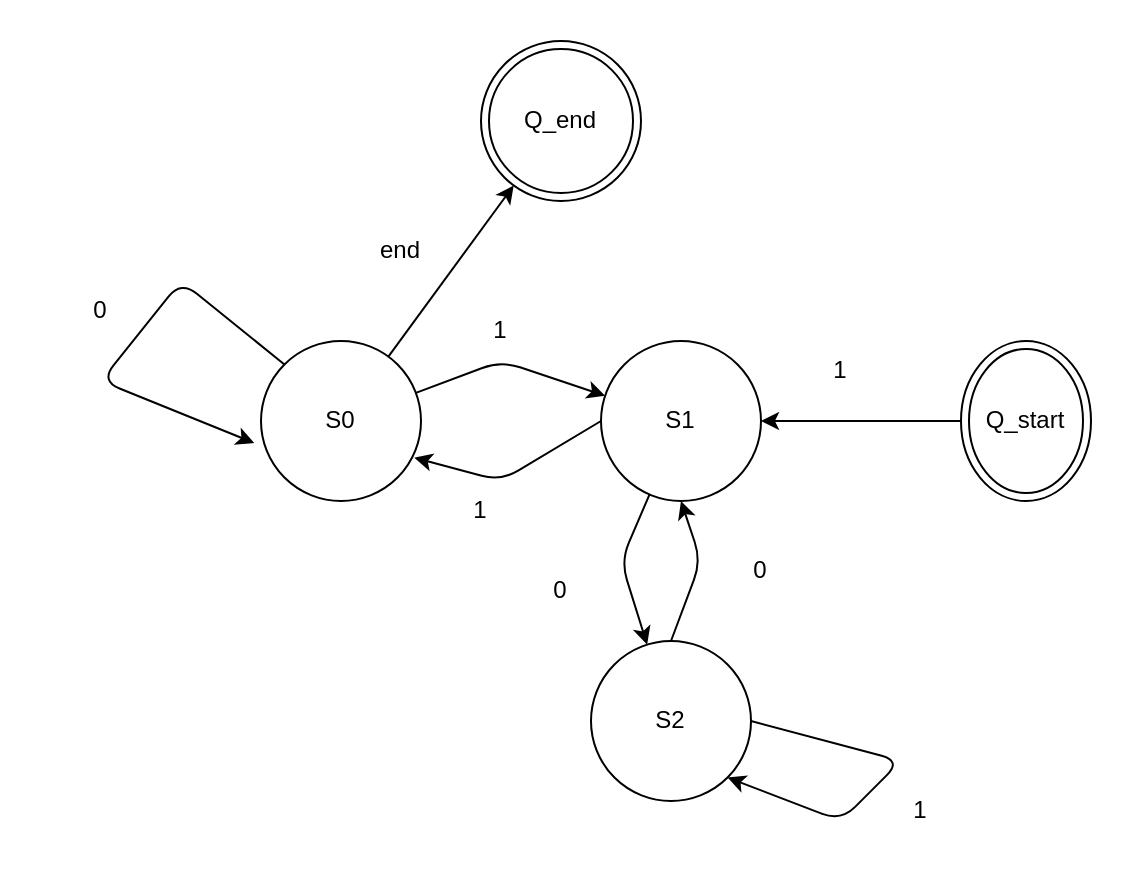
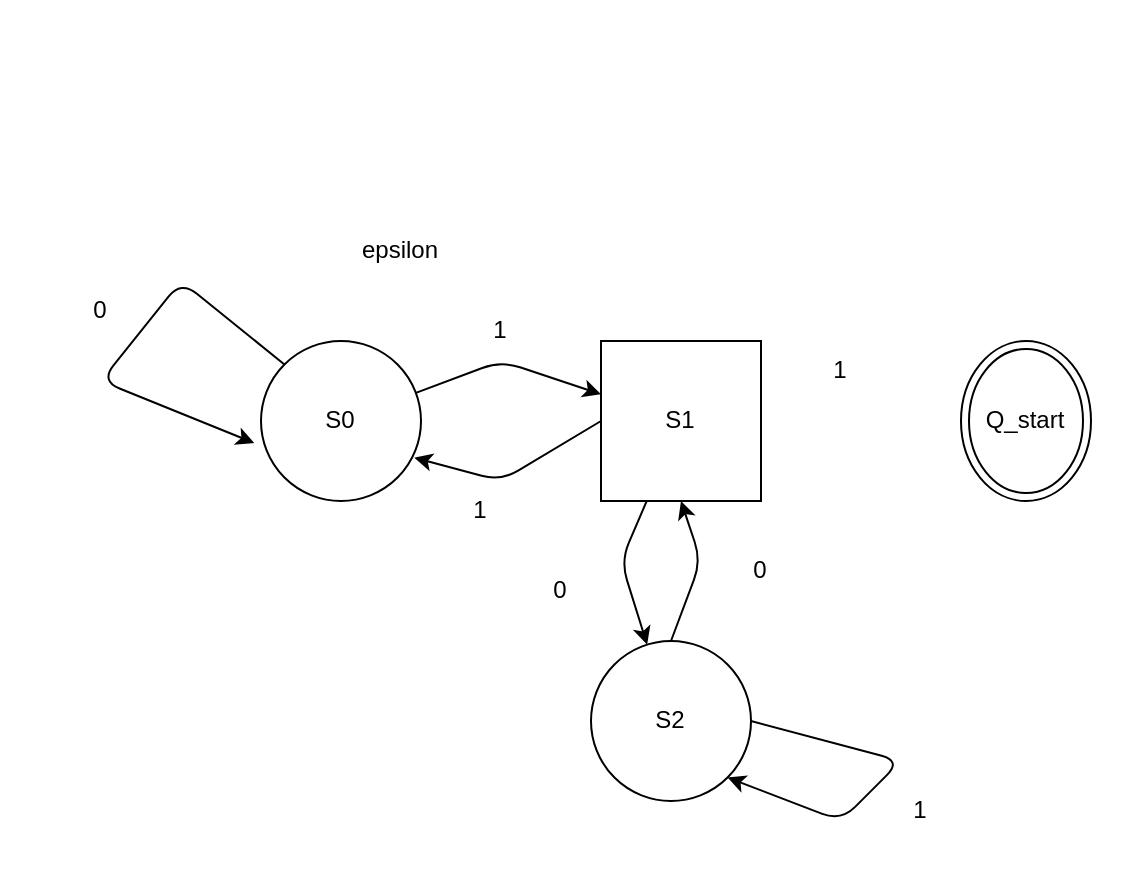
(561, 121) -> none
(401, 251) -> (401, 251)
(447, 277) -> none
(681, 421) -> (681, 421)
(868, 421) -> none
